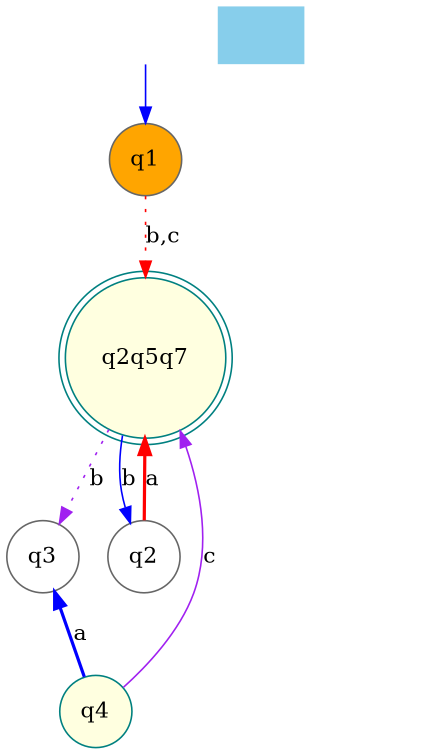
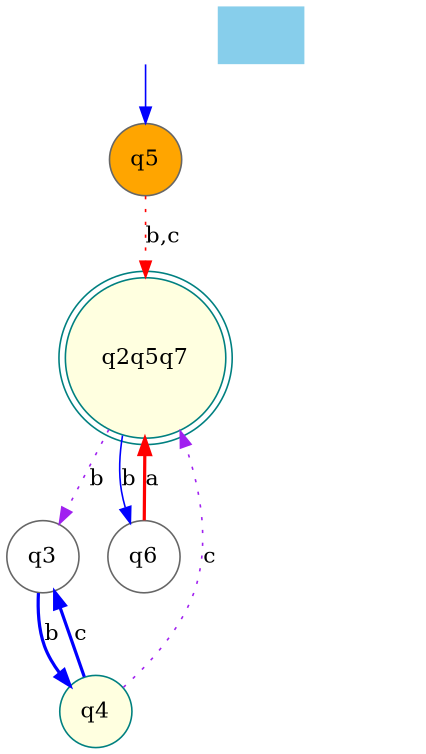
(146, 160) -> (146, 160)
(144, 557) -> (144, 557)
(198, 578) -> (198, 578)
(81, 634) -> (81, 634)
none -> (41, 635)
